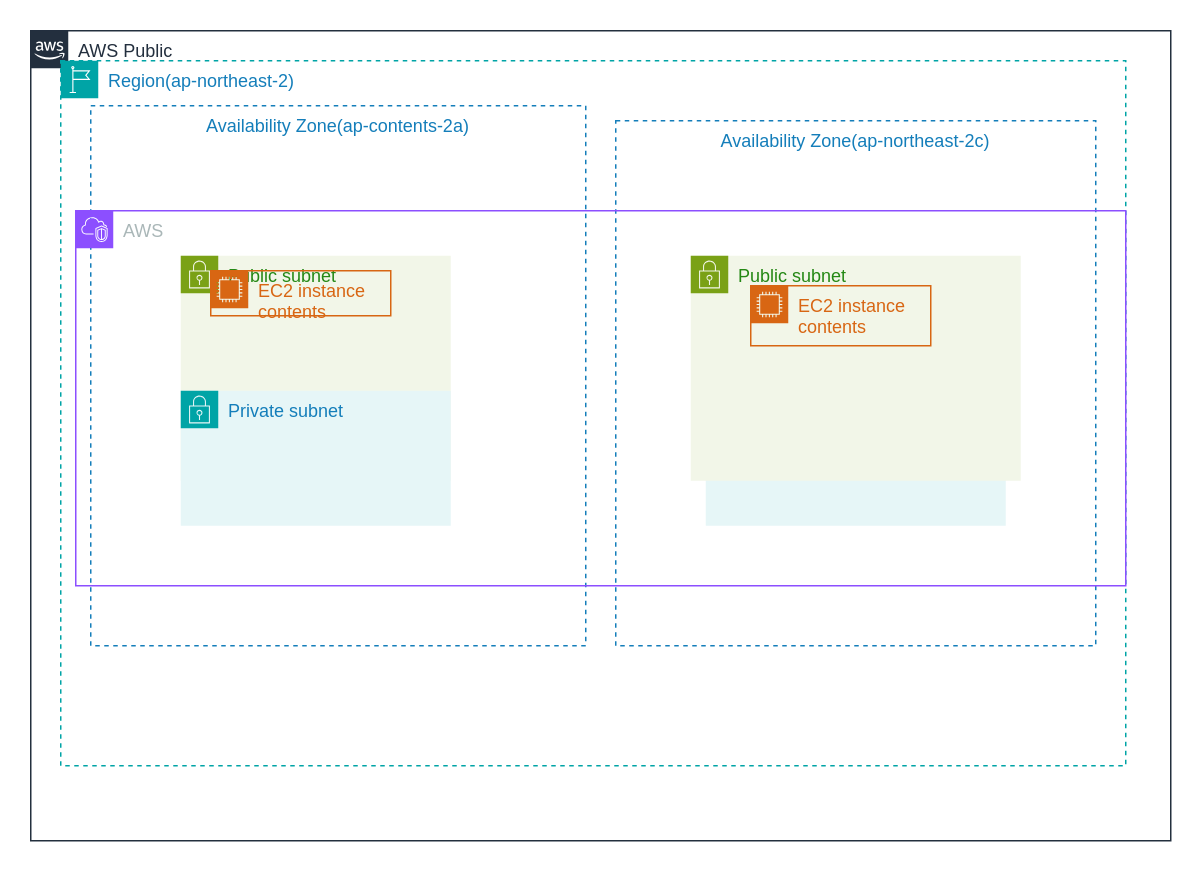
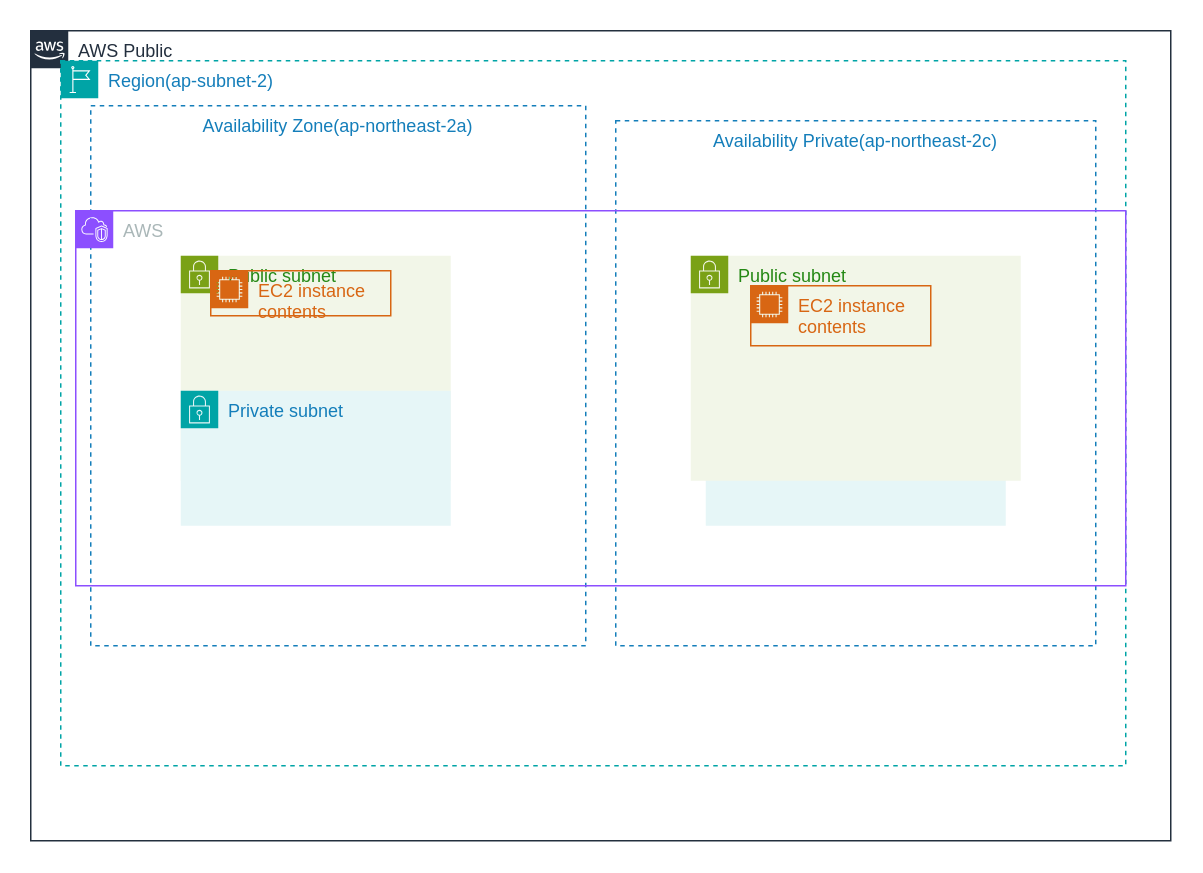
(217, 82) -> (202, 82)
(338, 127) -> (338, 127)
(856, 142) -> (856, 142)
